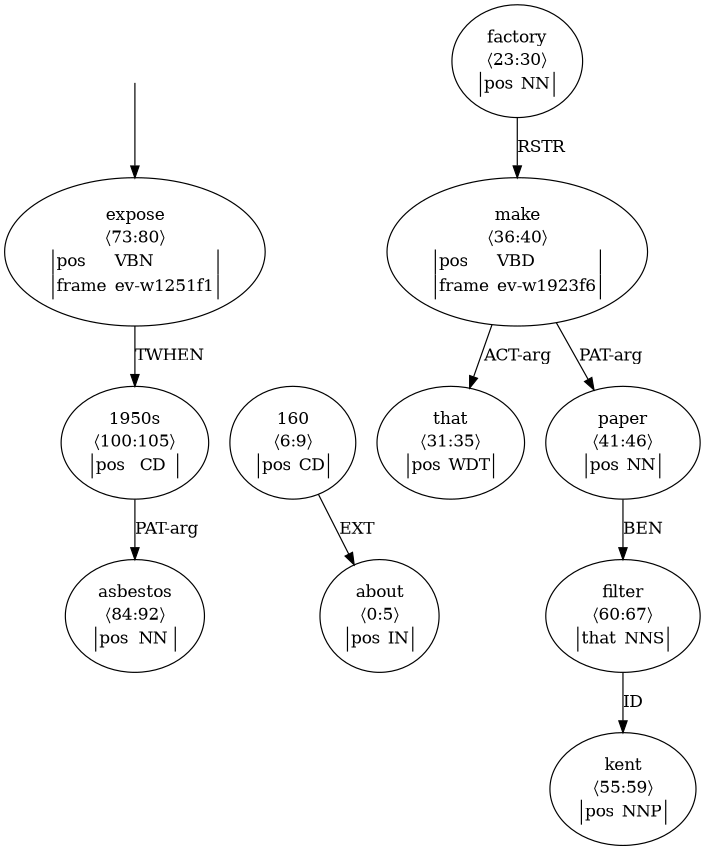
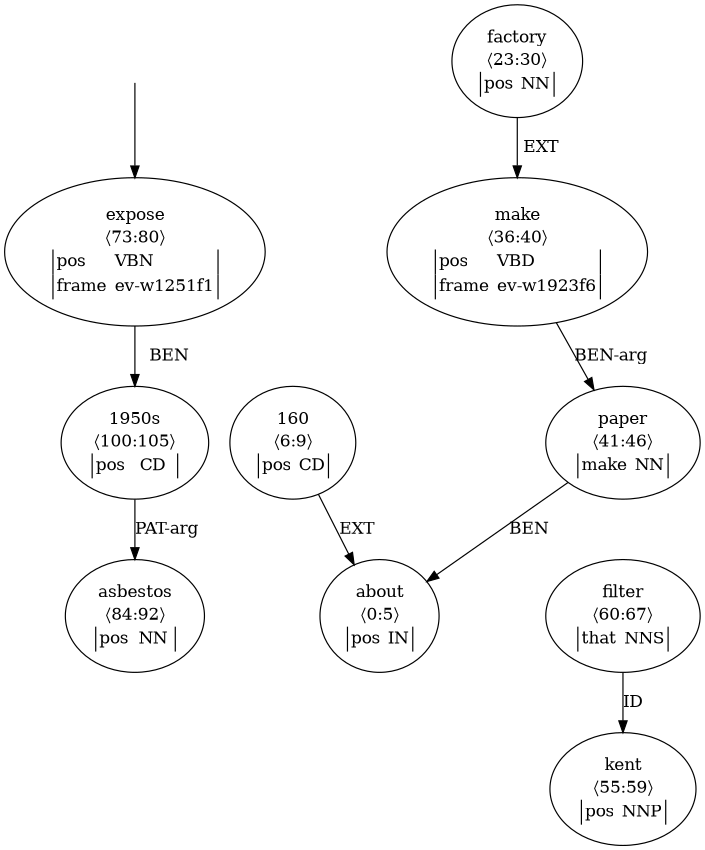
(541, 148) -> (541, 148)
(169, 356) -> (169, 356)
(611, 356) -> (611, 356)
(451, 443) -> none
(605, 465) -> (605, 465)
(623, 523) -> (502, 529)
